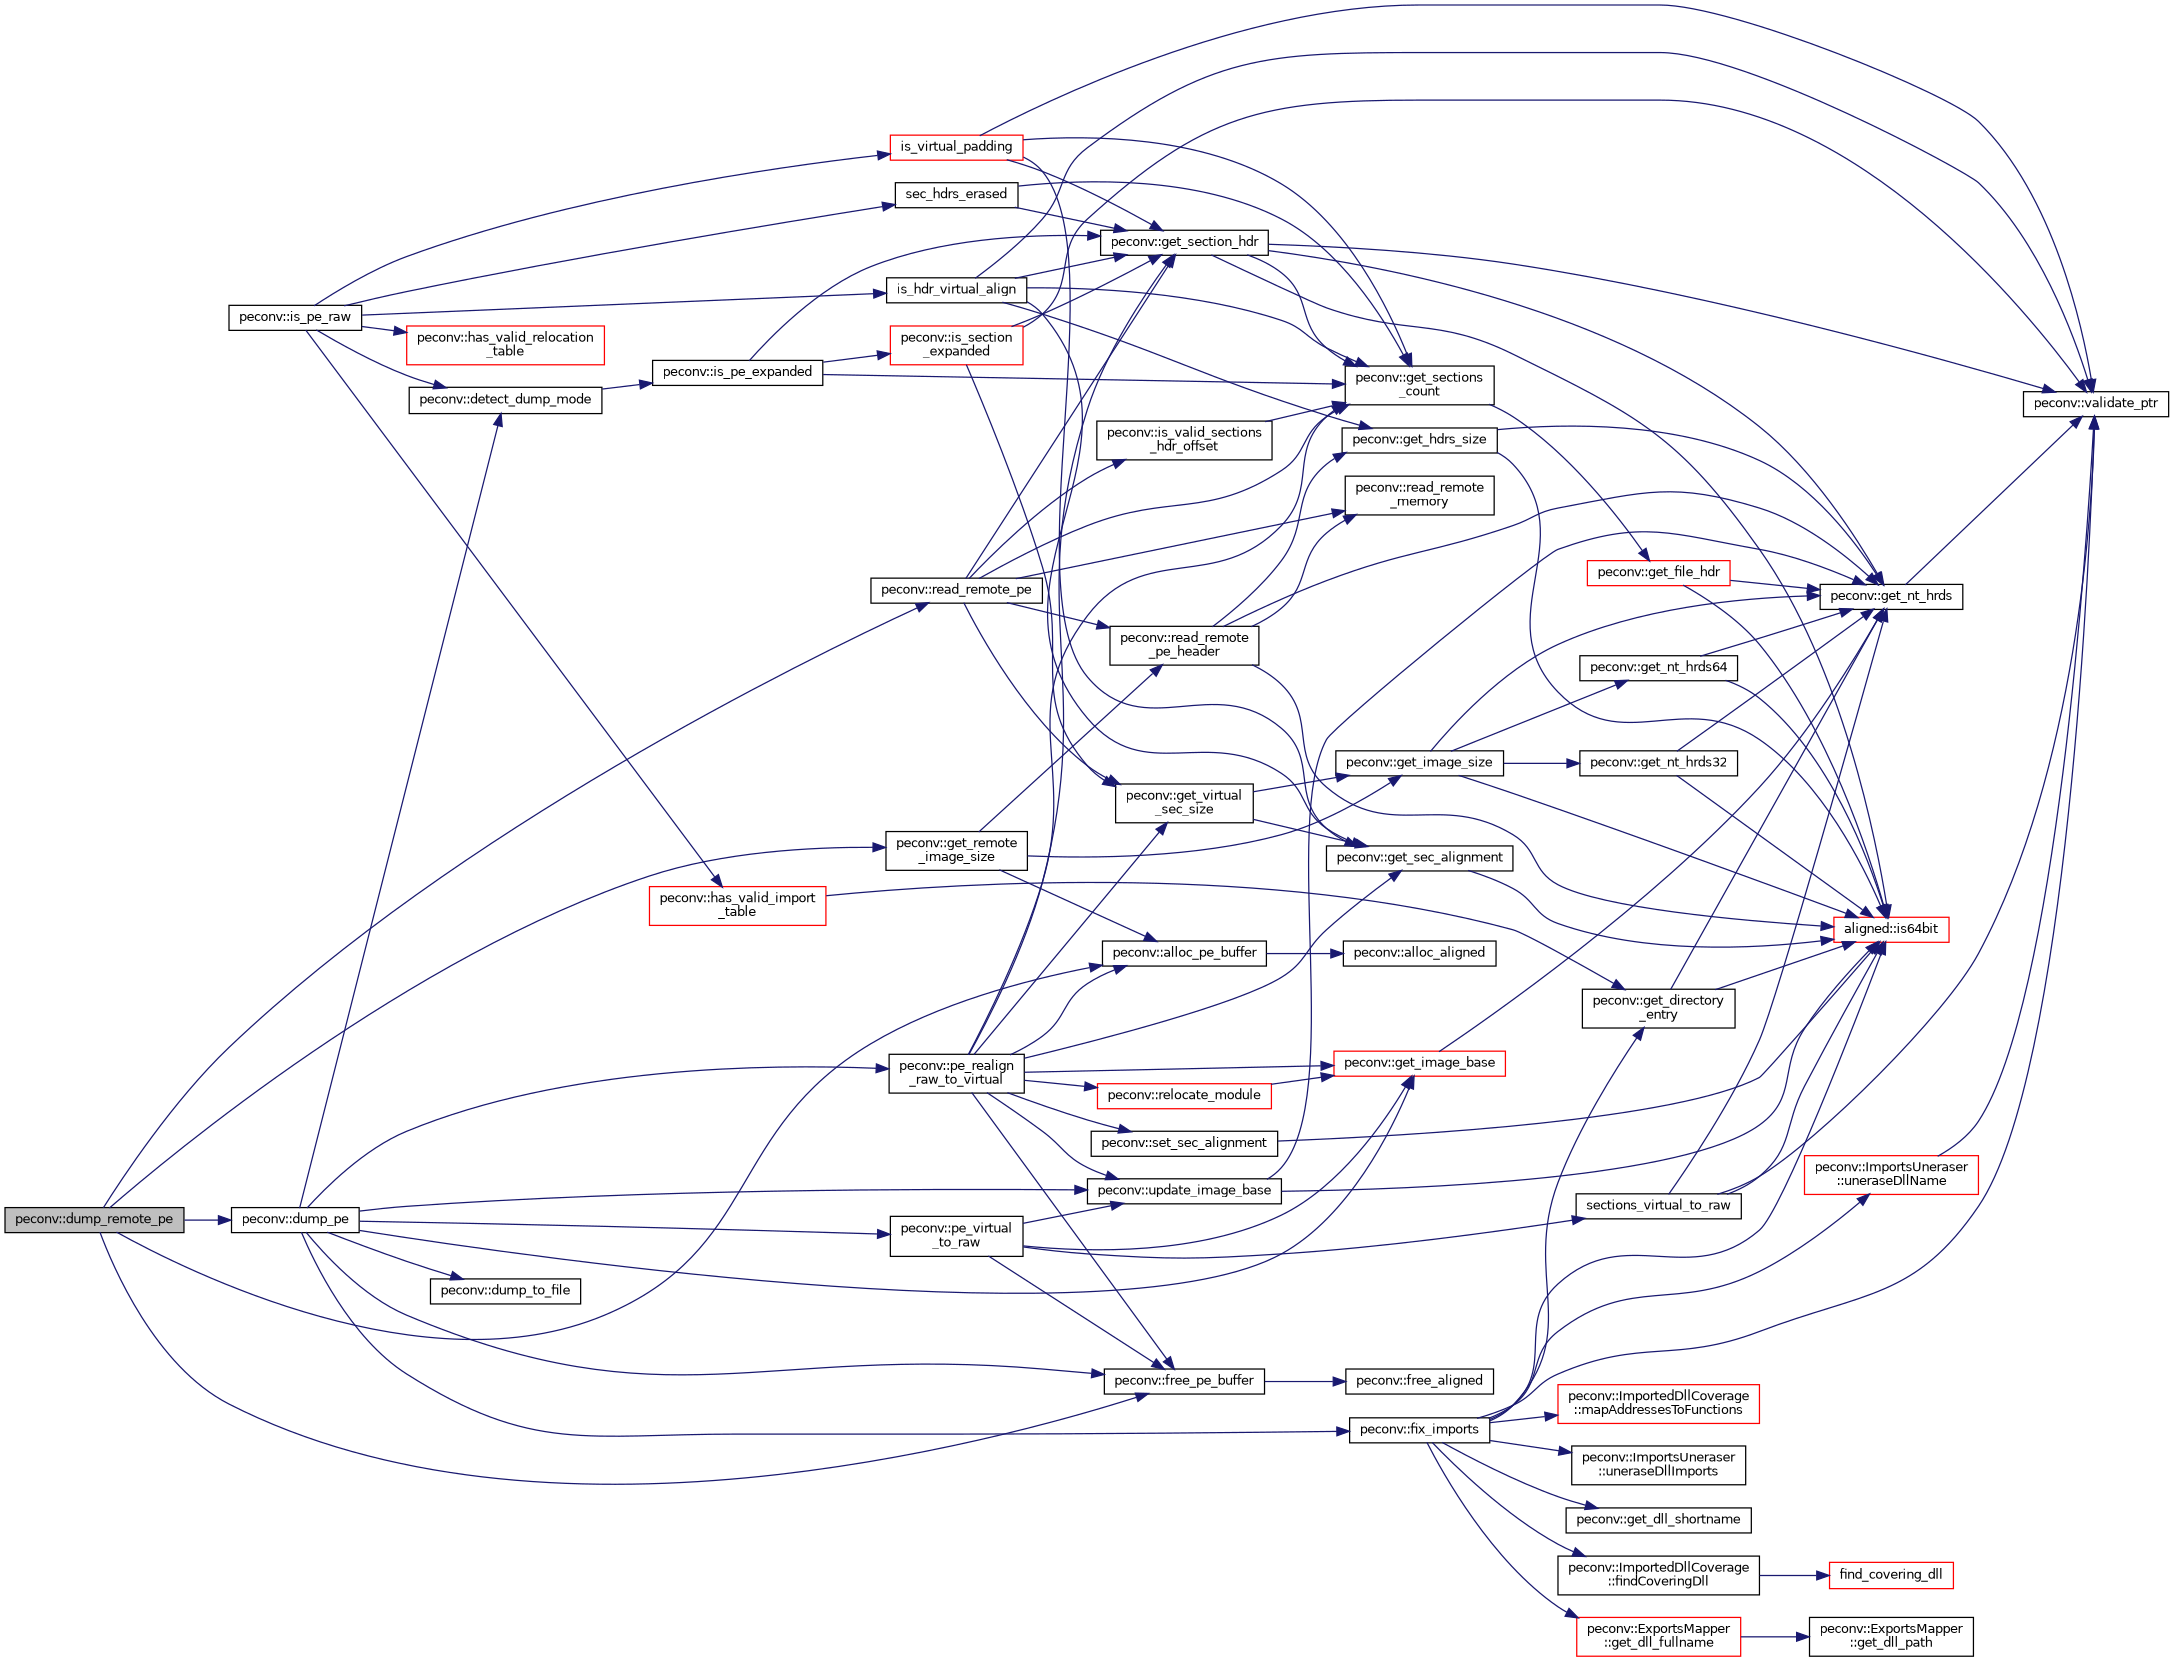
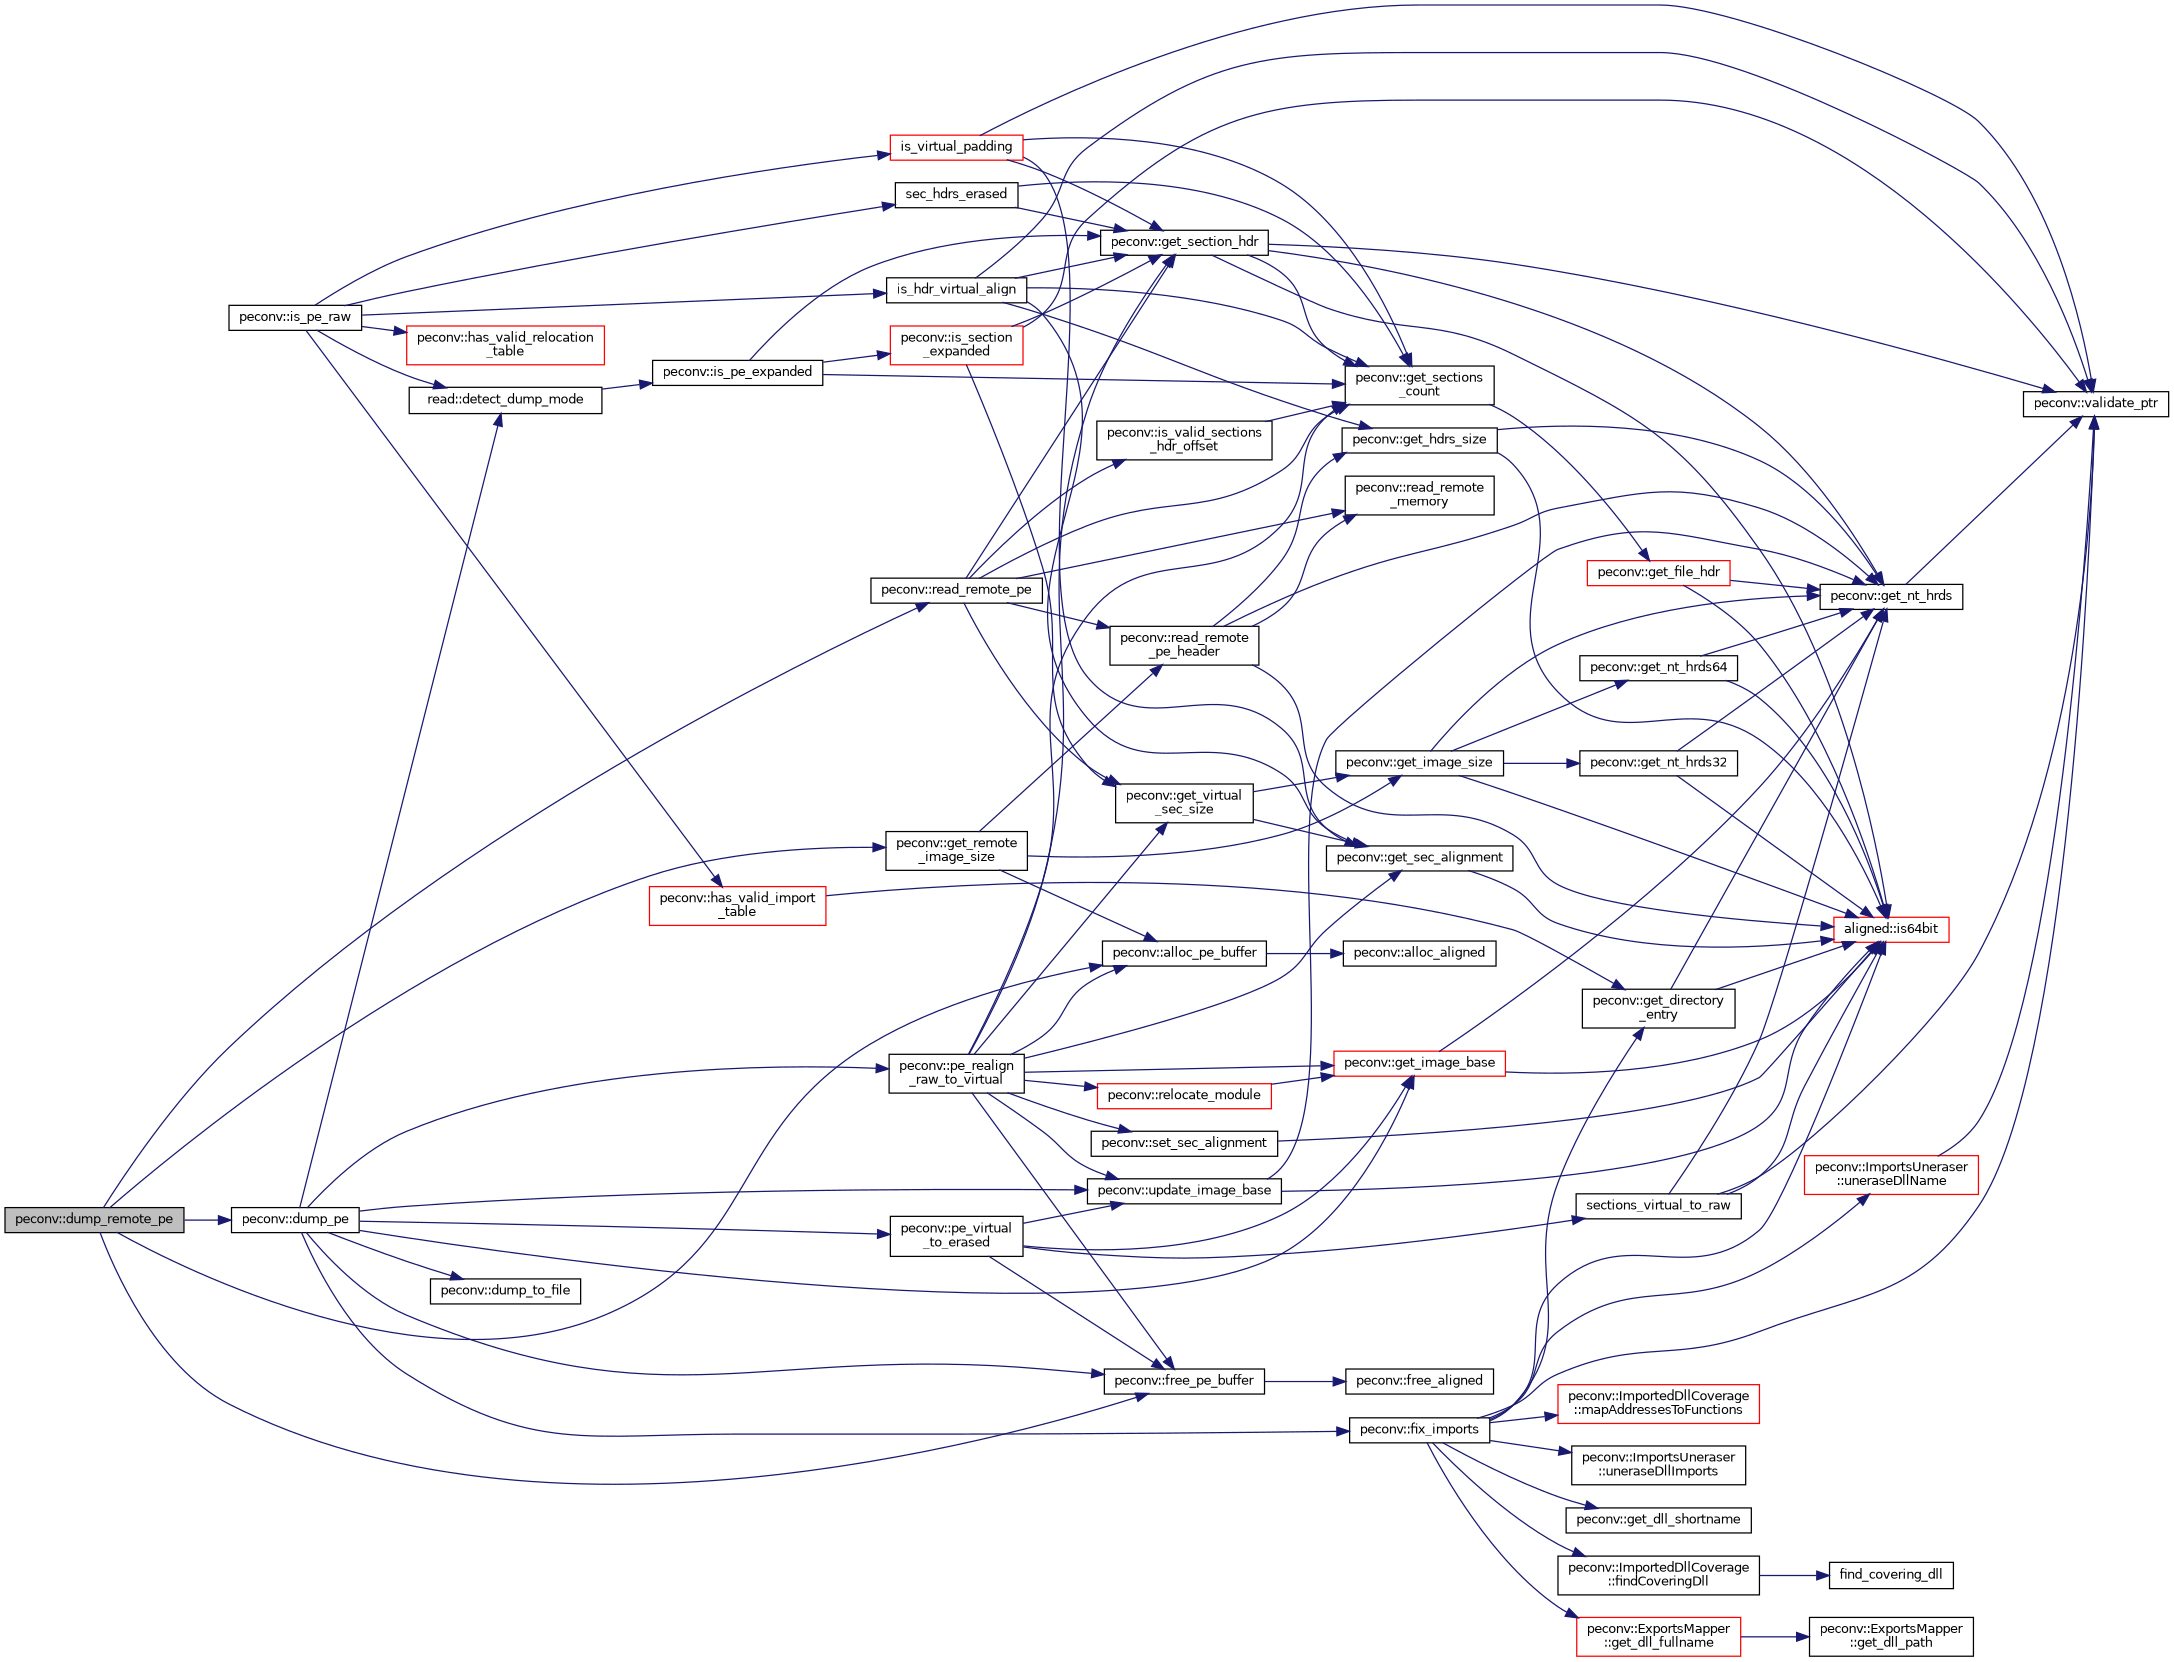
(506, 400) -> (506, 400)
none -> (1705, 1057)
(957, 1236) -> (957, 1236)
(1891, 1575) -> (1891, 1575)
